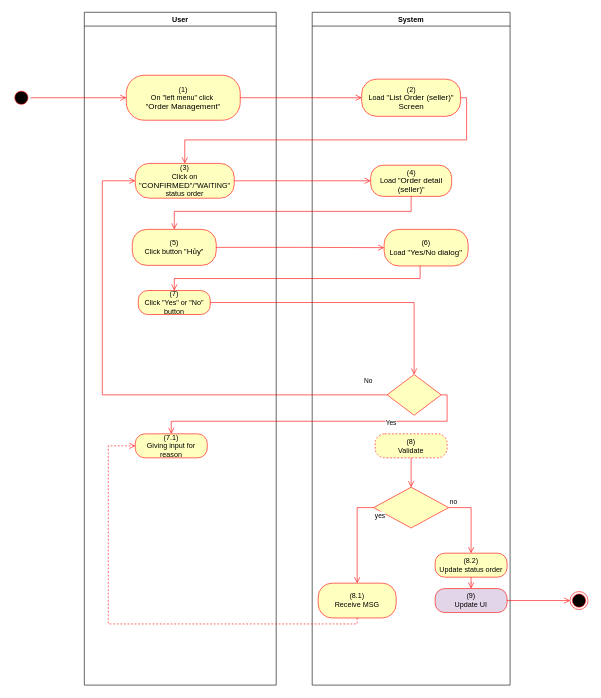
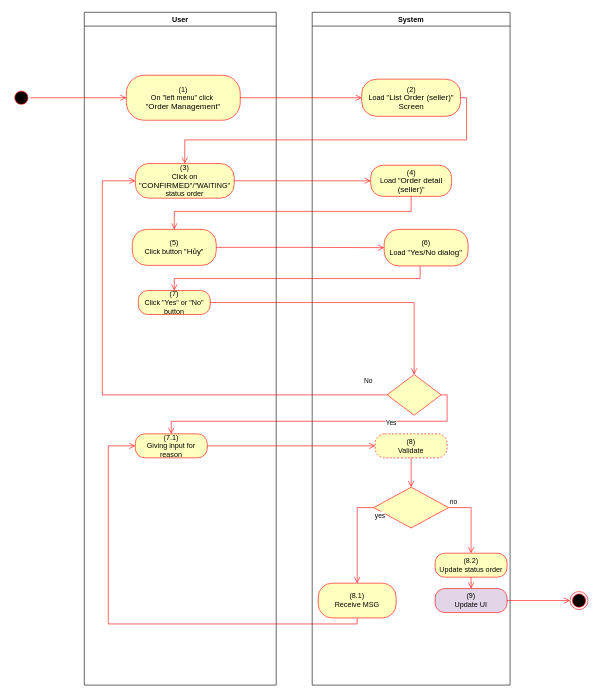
none -> (291, 446)
(135, 624) -> (135, 624)
